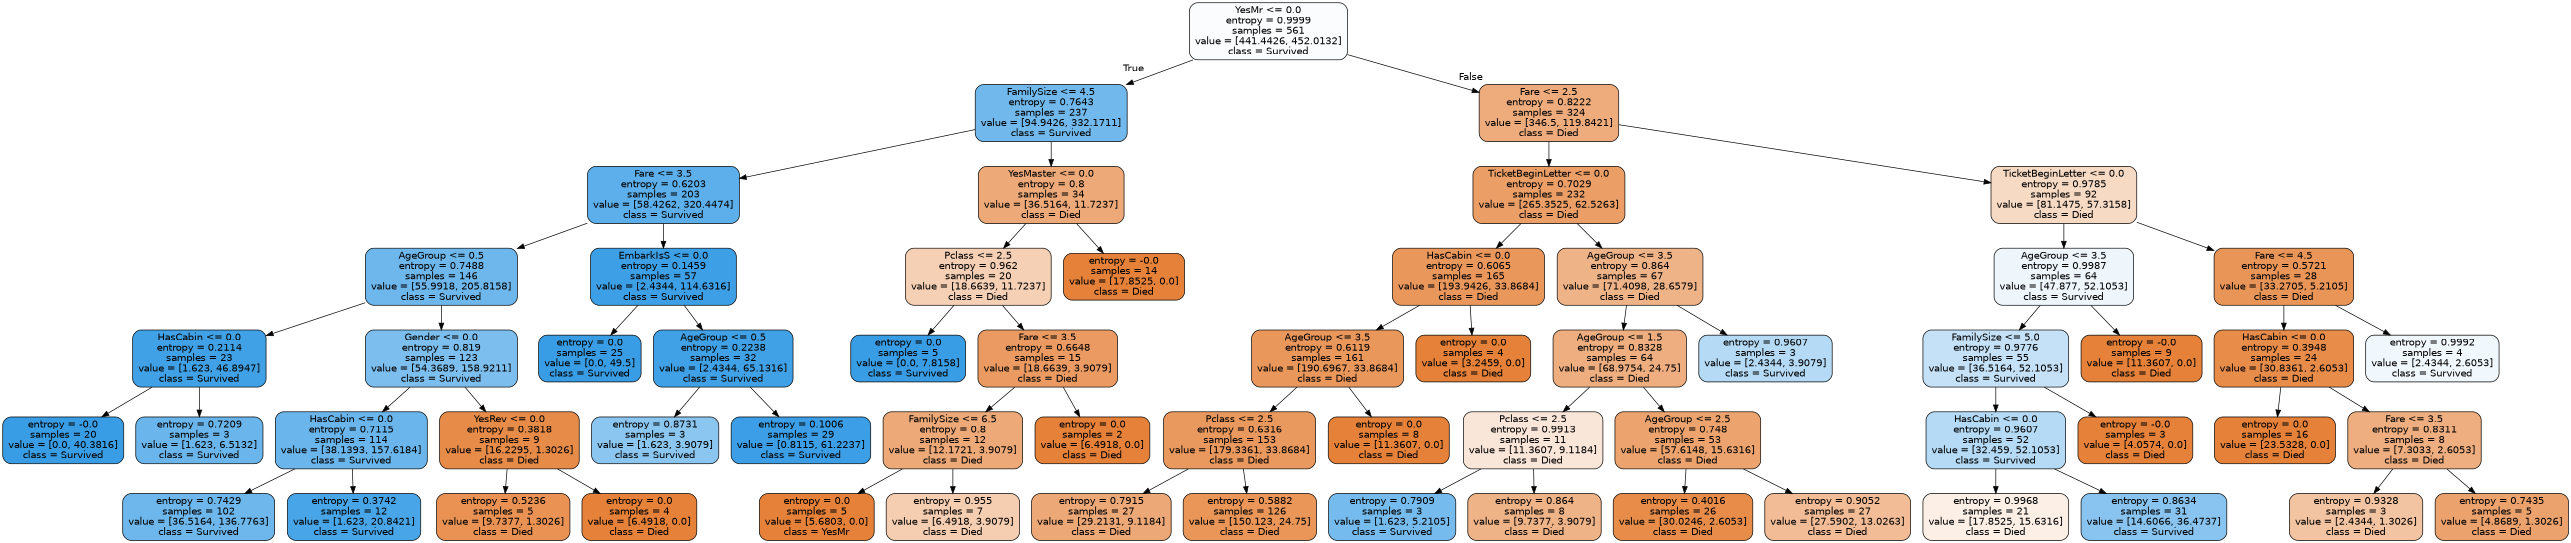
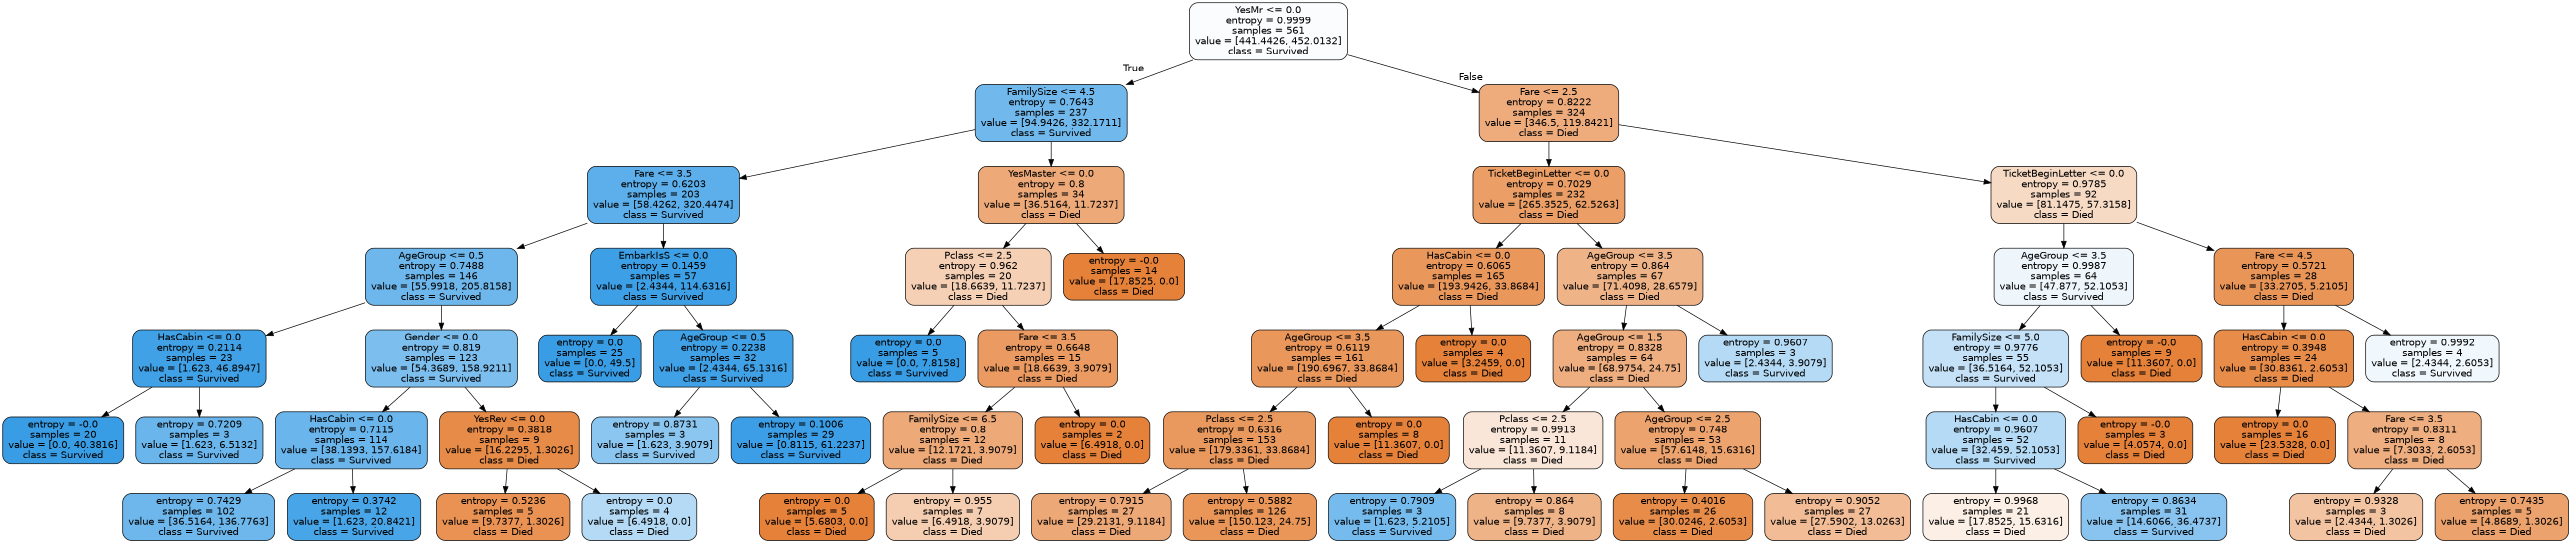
(639, 517) -> (639, 517)
(817, 517) -> (817, 517)
